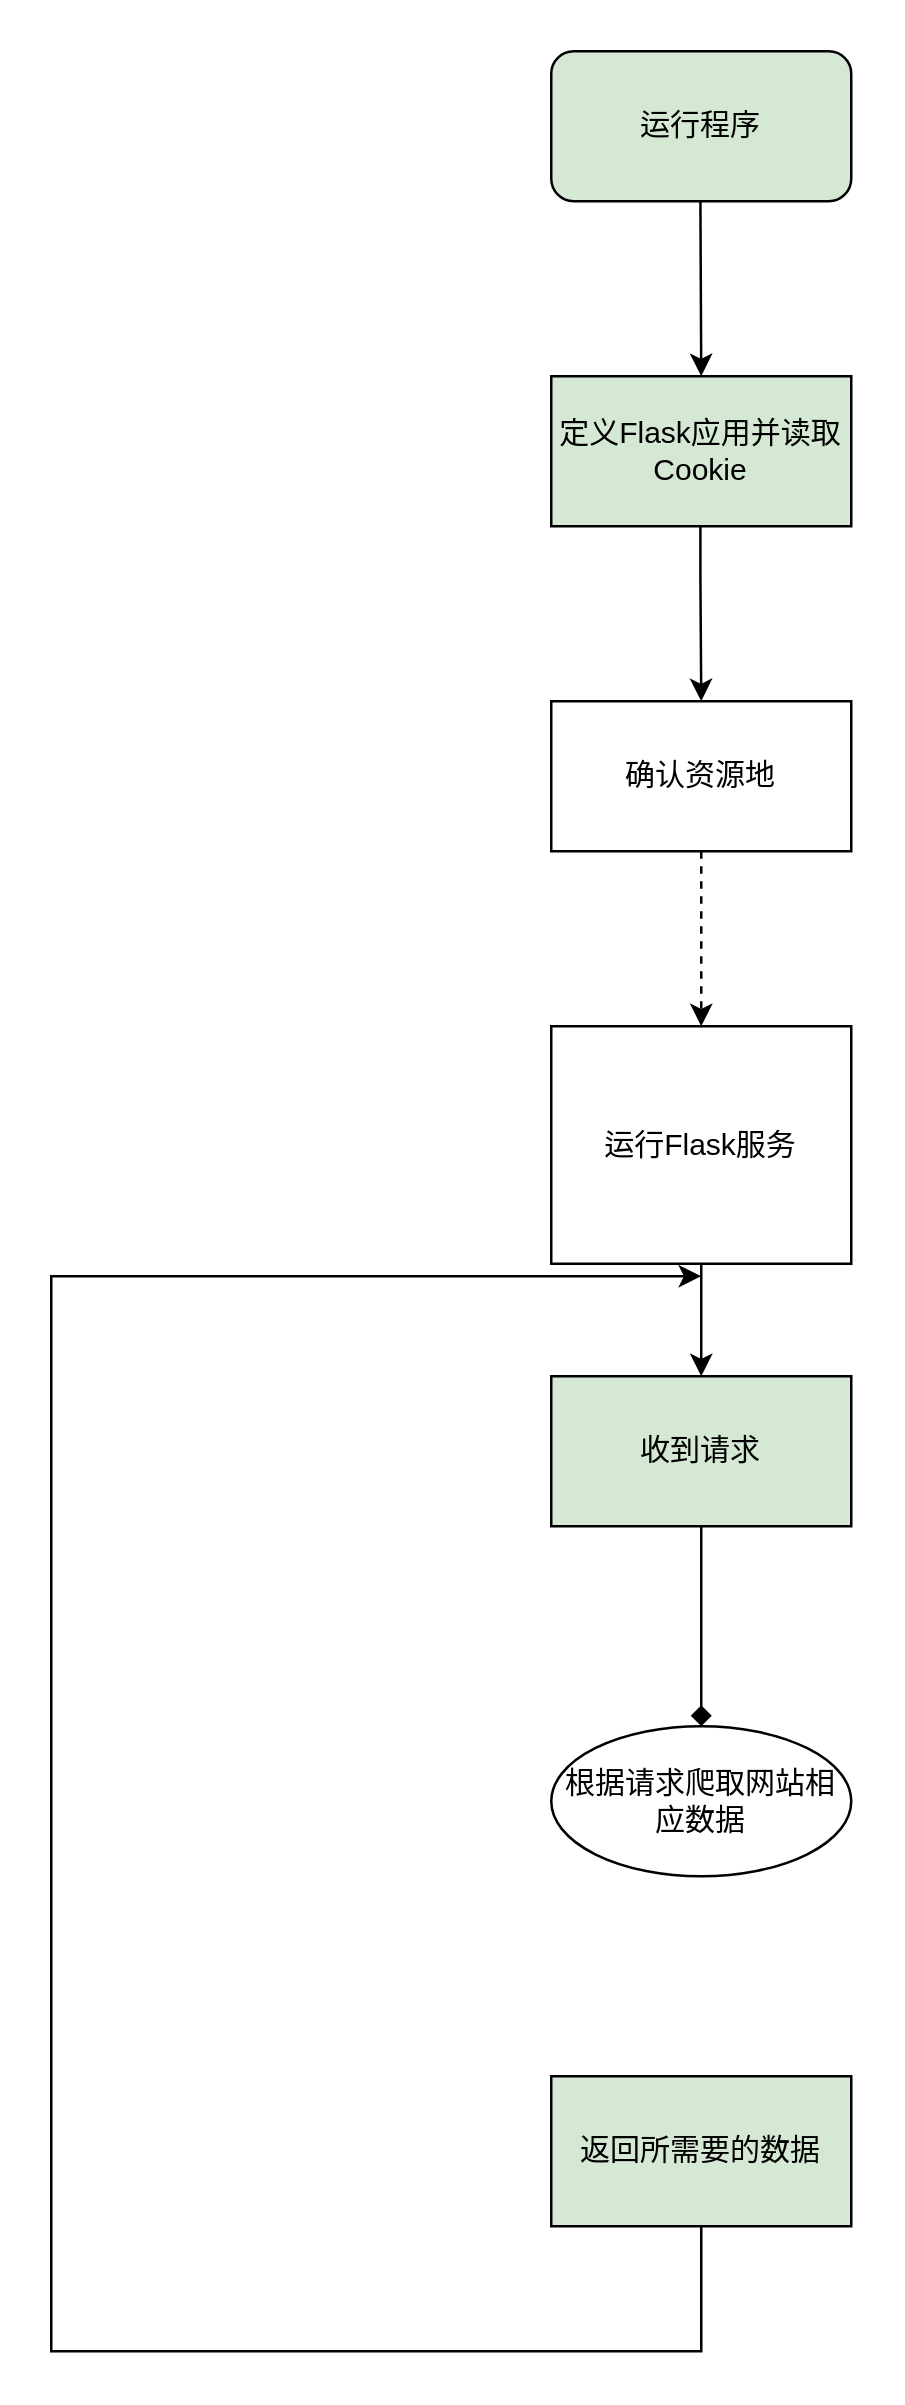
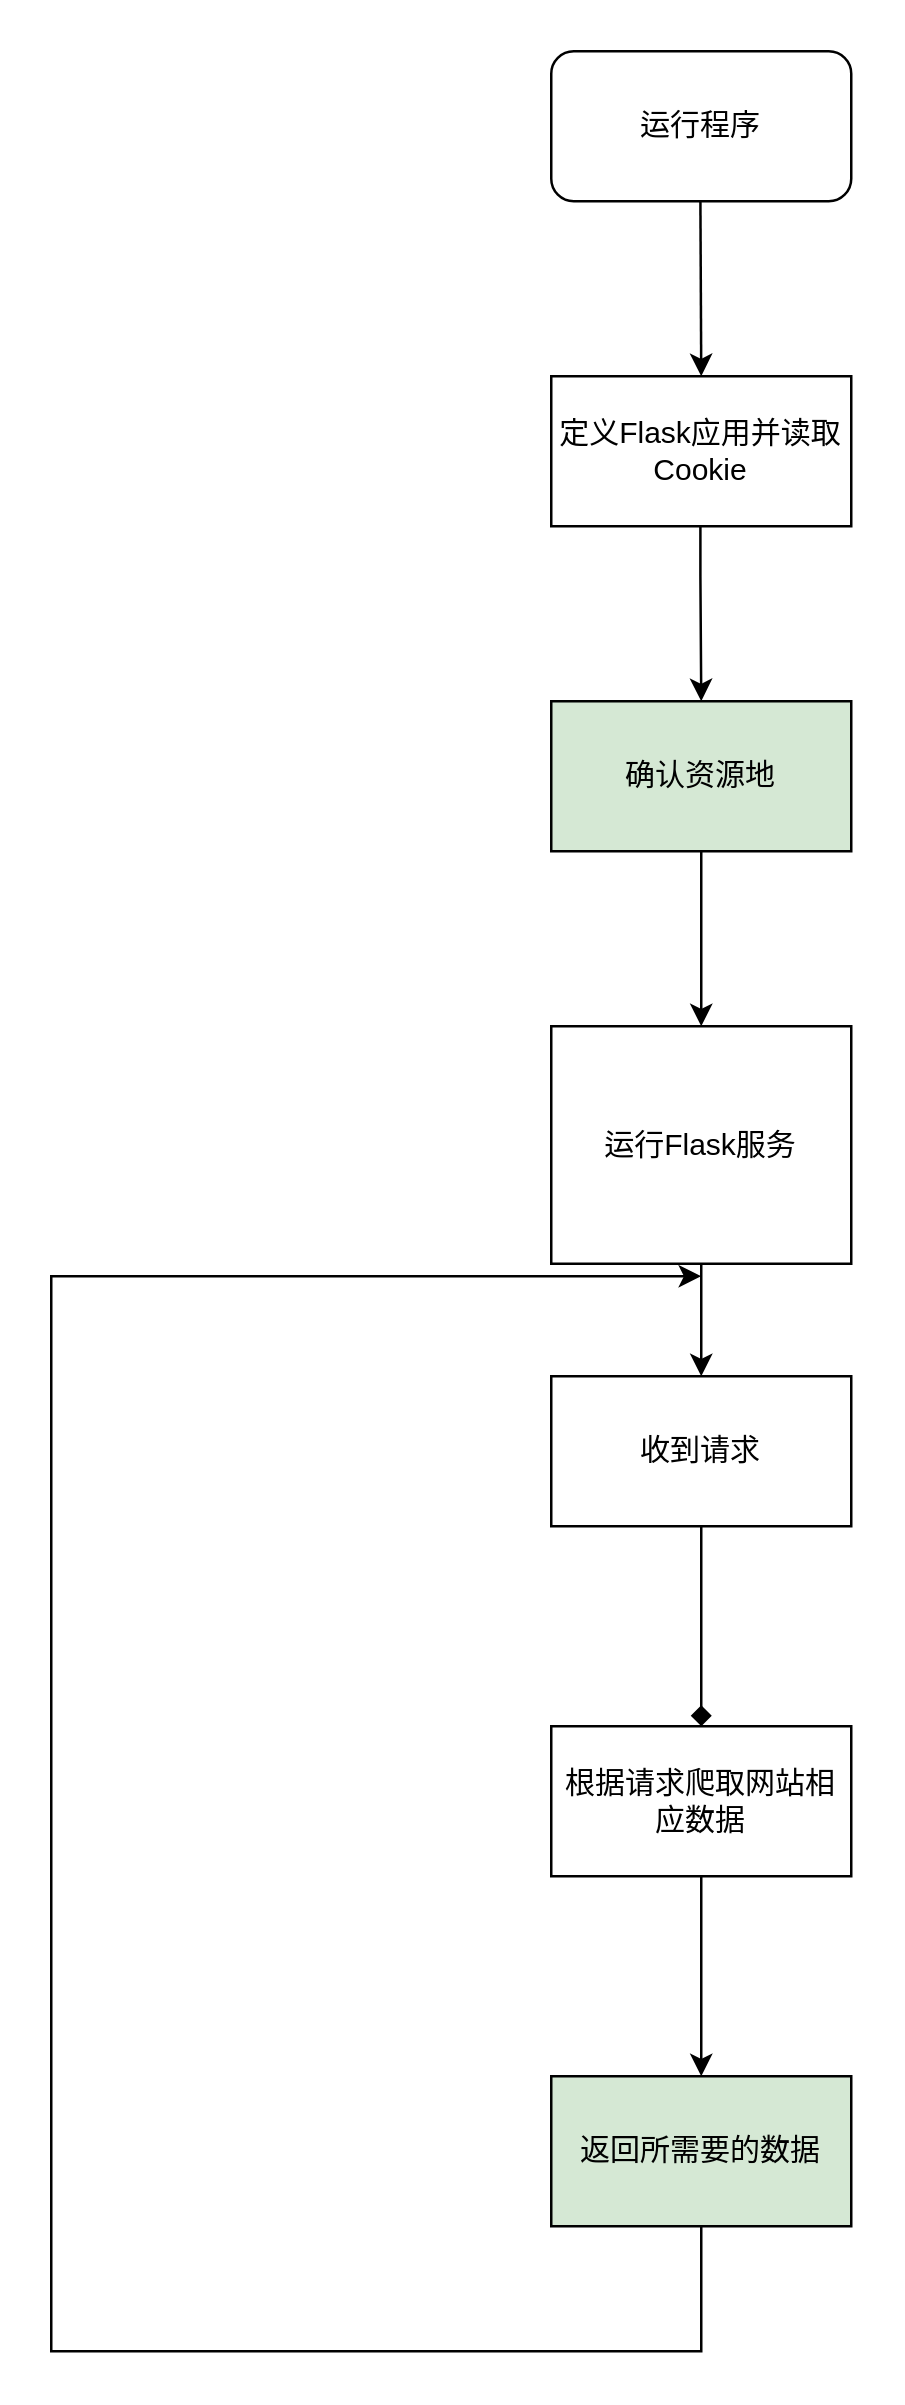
(701, 126) -> (701, 126)
(701, 451) -> (701, 451)
(701, 776) -> (701, 776)
(701, 927) -> (701, 927)
(701, 1451) -> (701, 1451)
(701, 1801) -> (701, 1801)
none -> (701, 1968)
